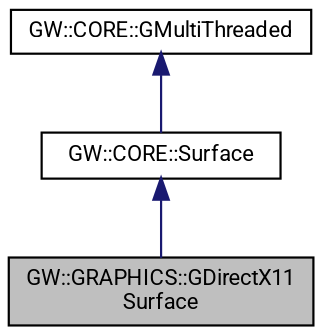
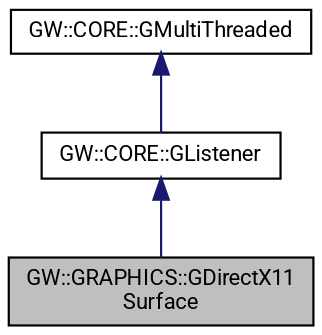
(161, 156) -> (161, 156)
